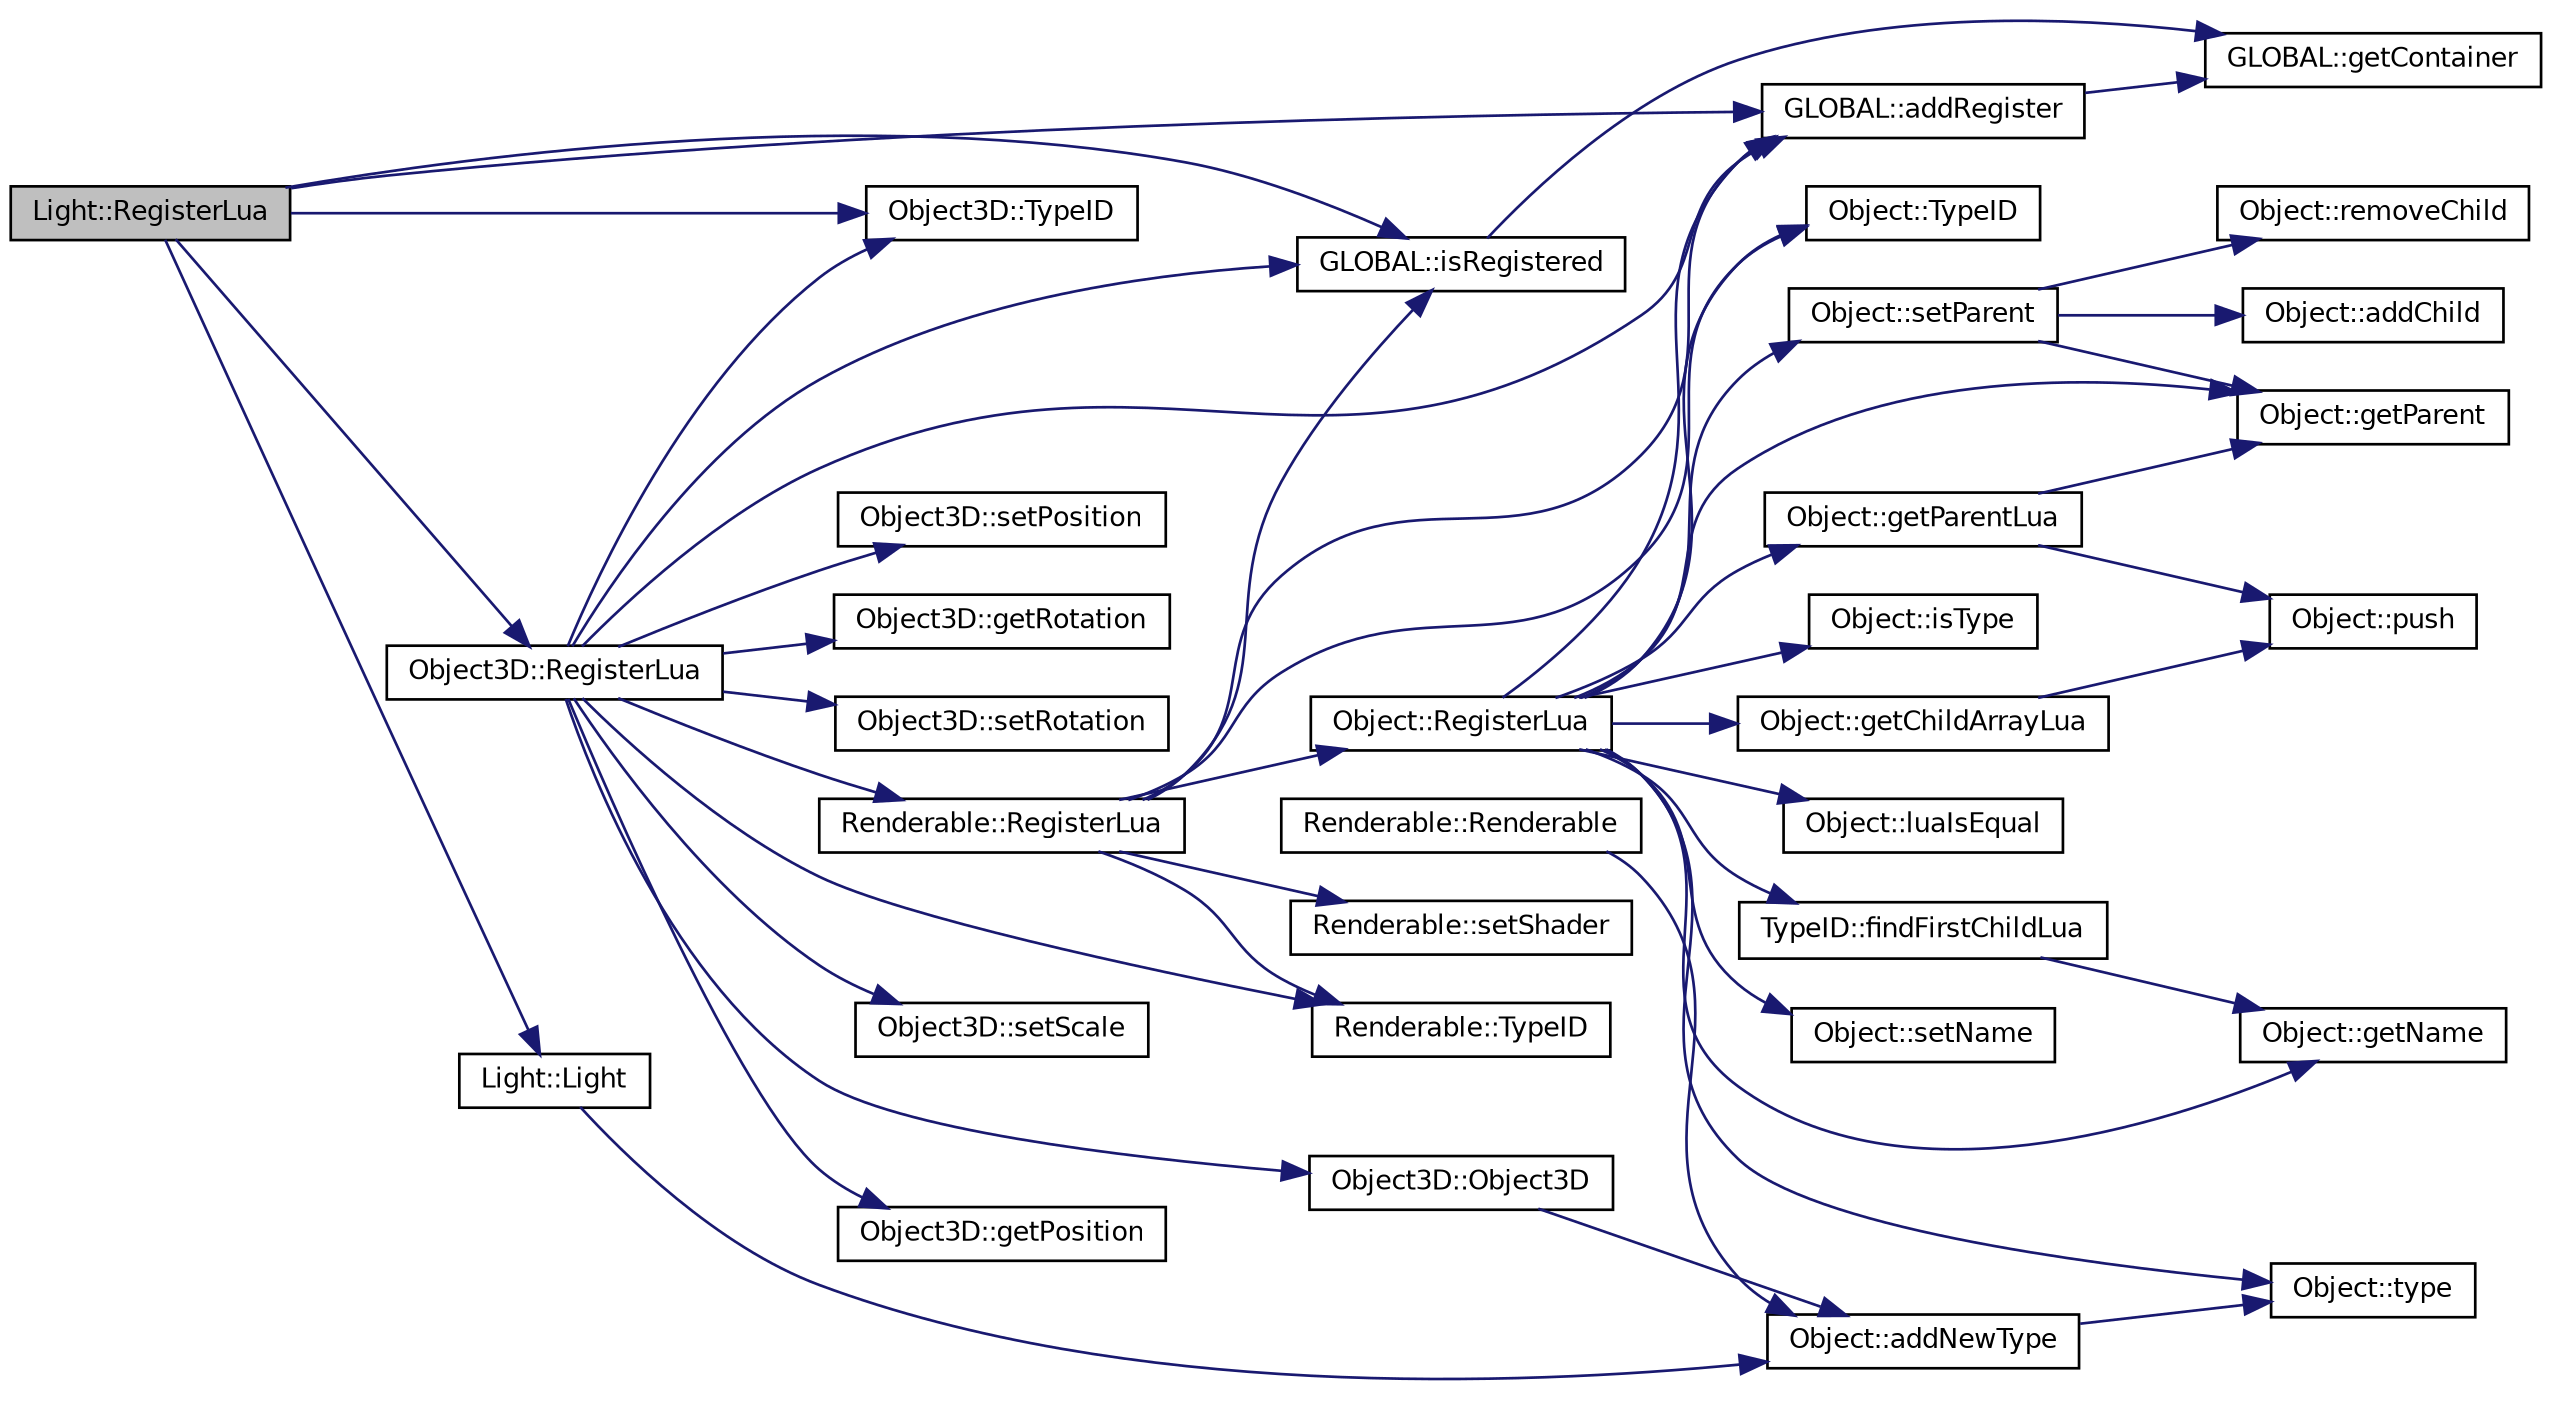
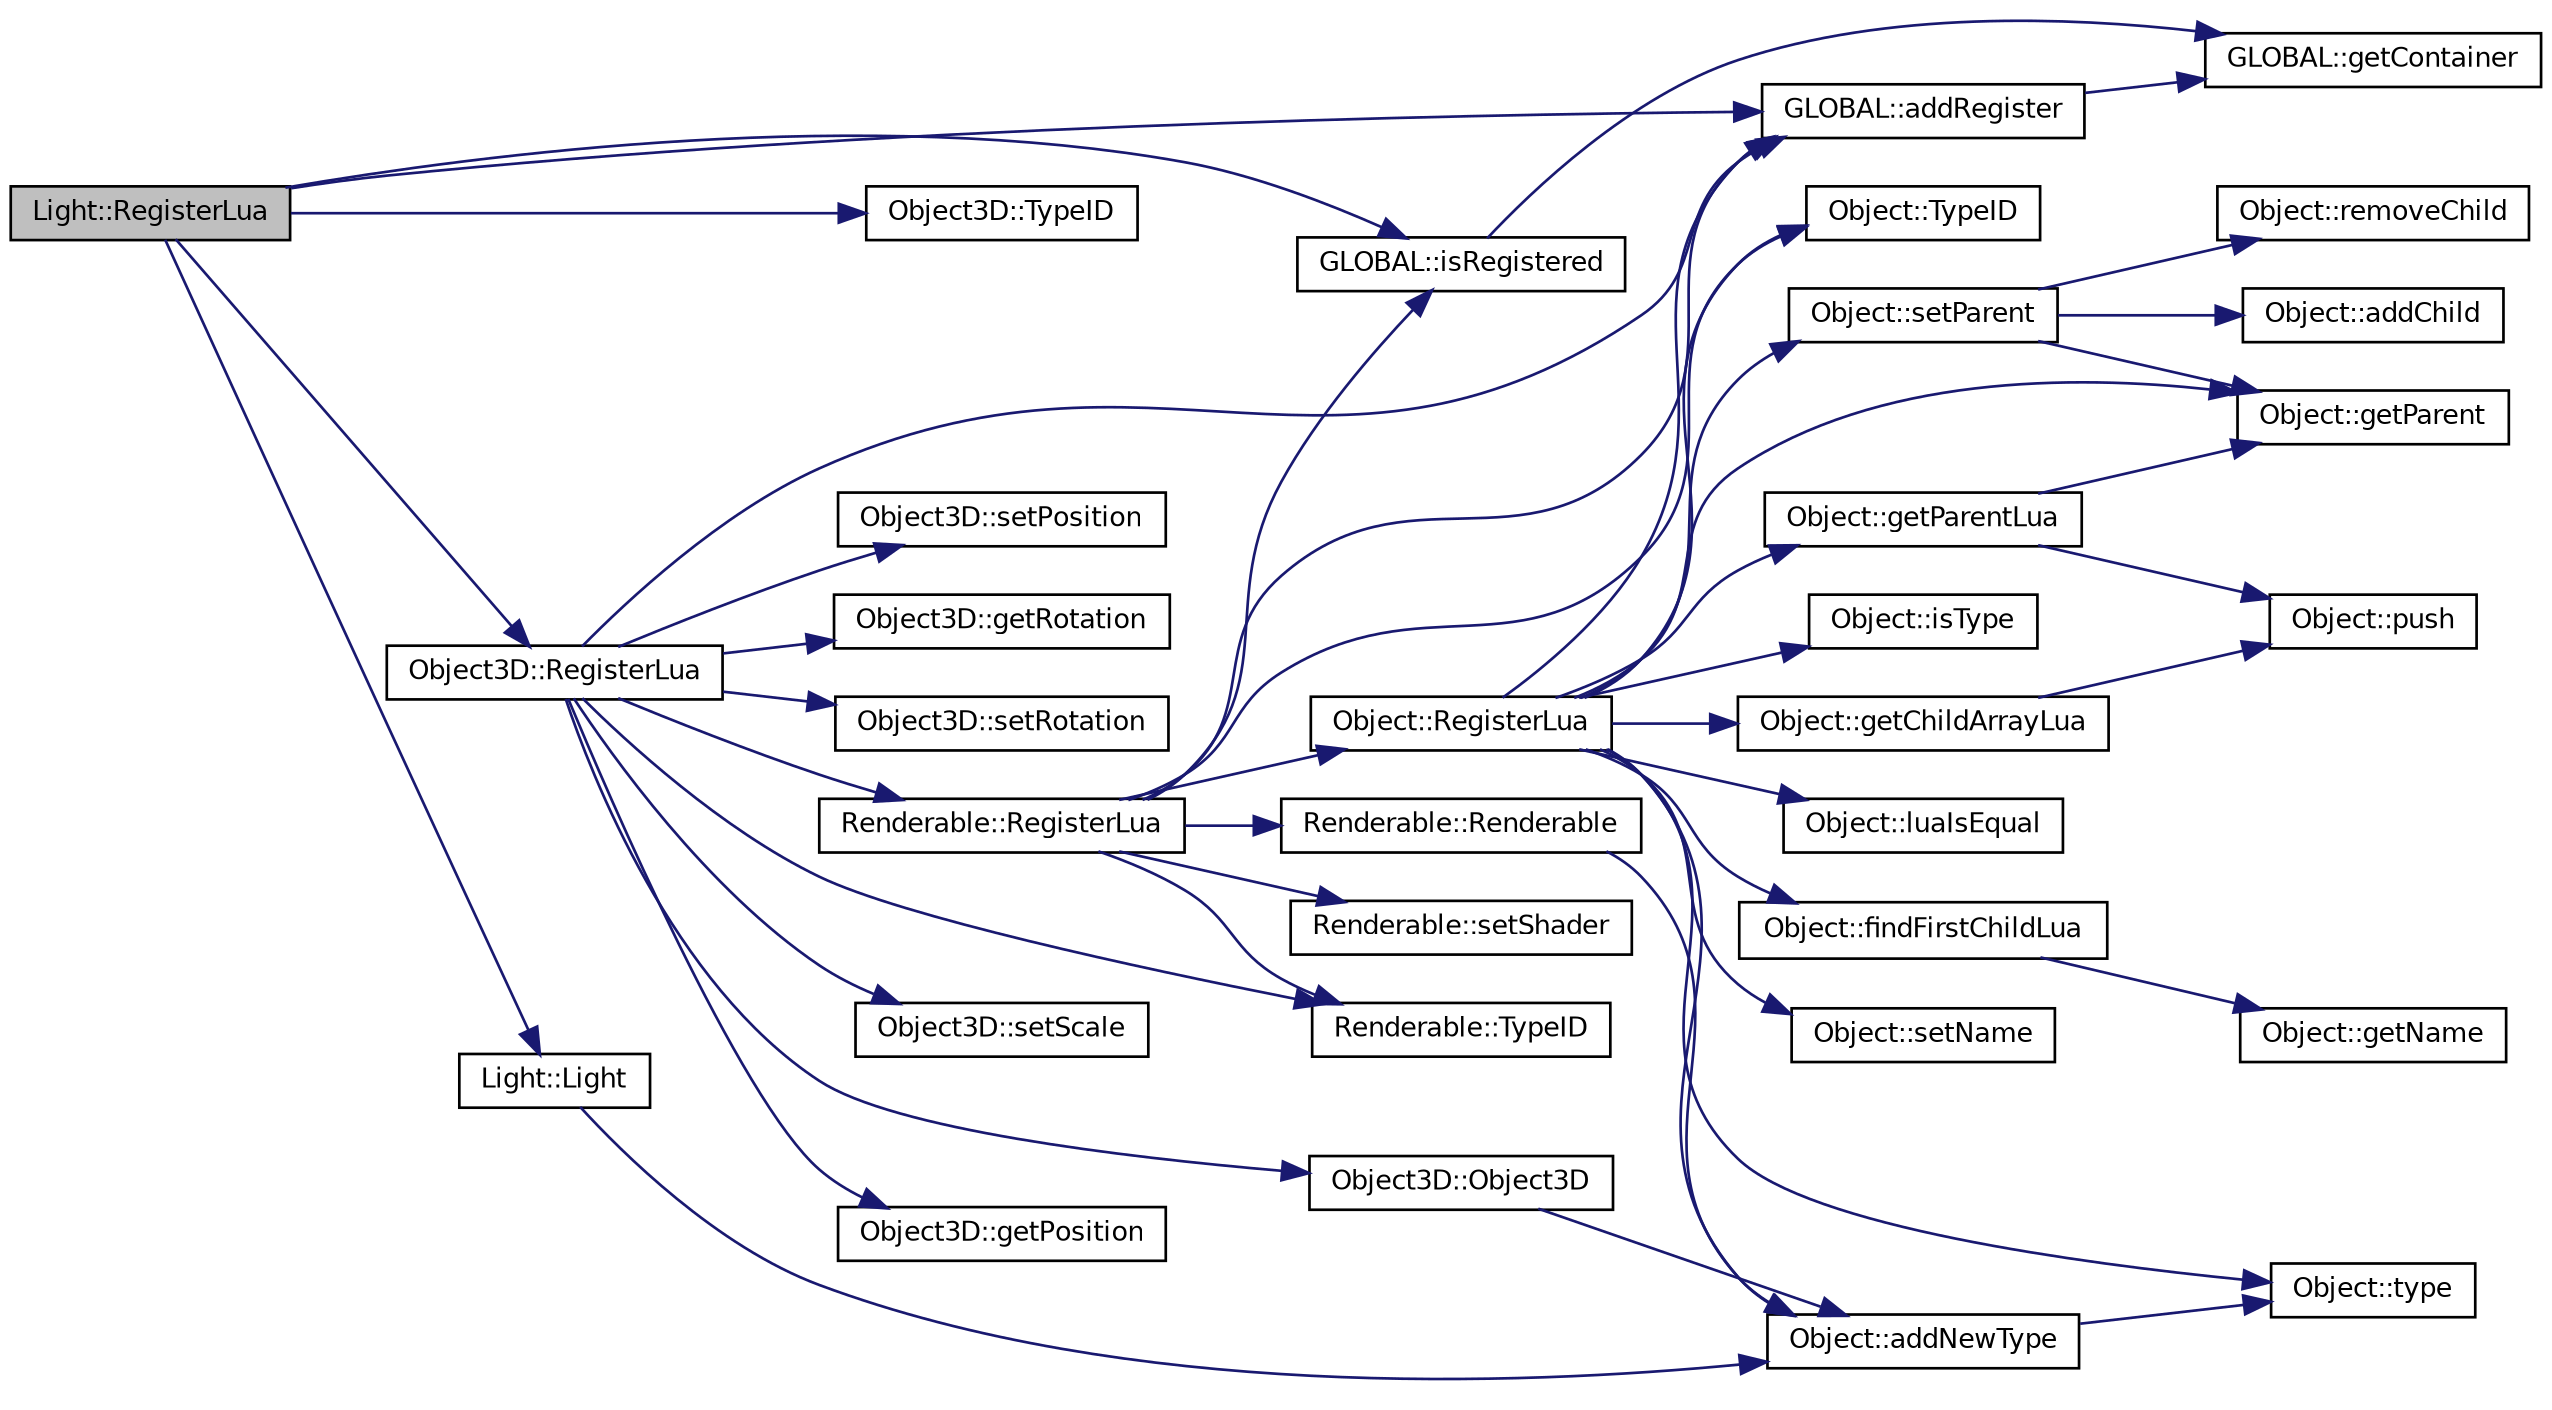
(865, 357) -> none
(687, 424) -> none
none -> (1219, 826)
(1923, 930) -> (1923, 930)
(1824, 1128) -> (1691, 1024)
